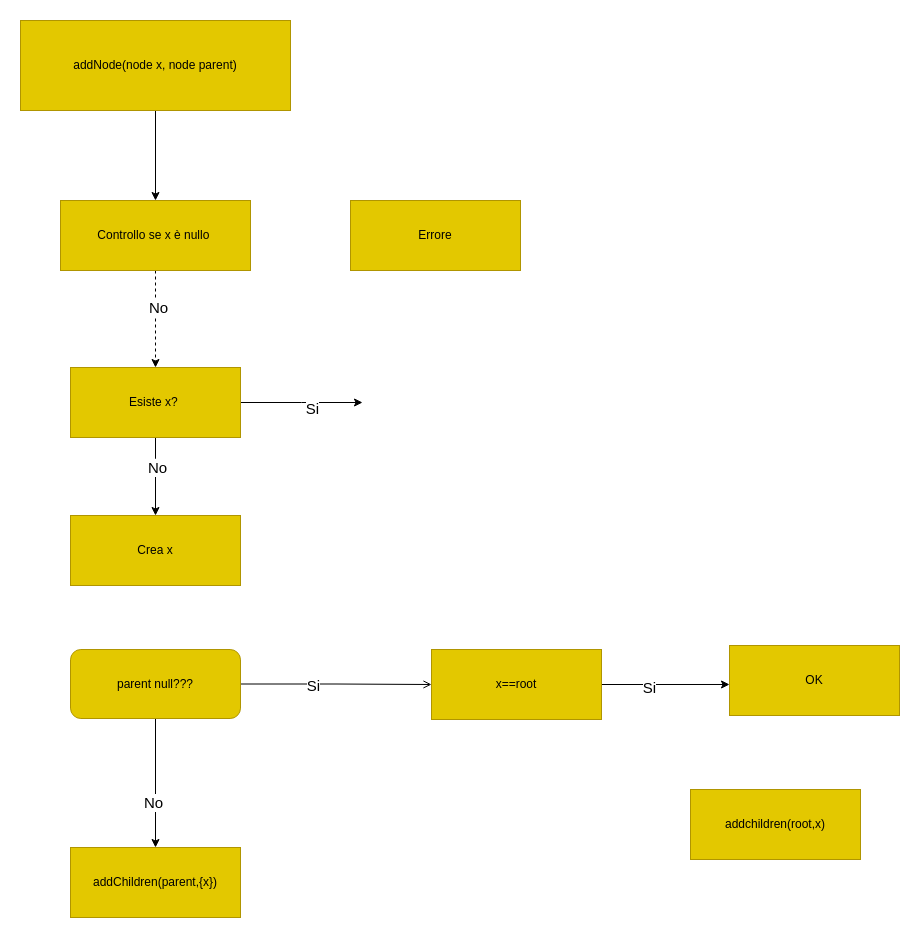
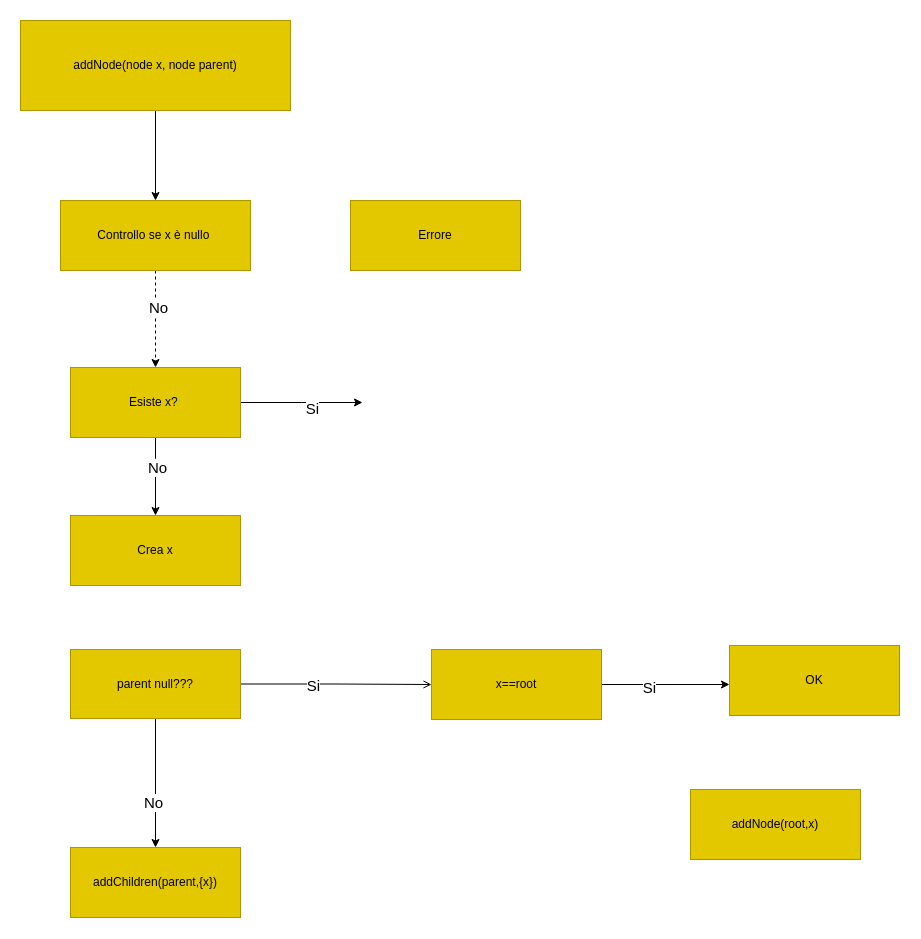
(156, 684) -> (156, 684)
(776, 825) -> (776, 825)
